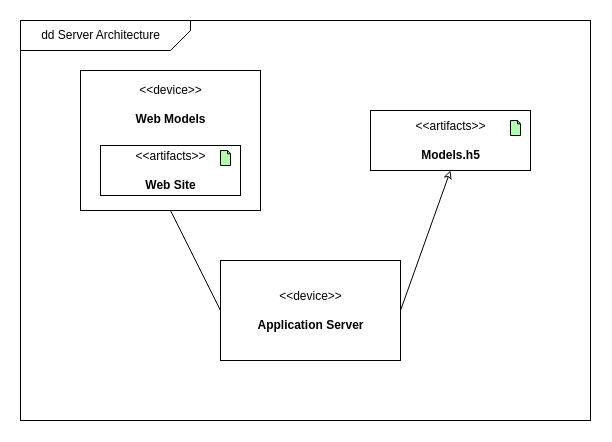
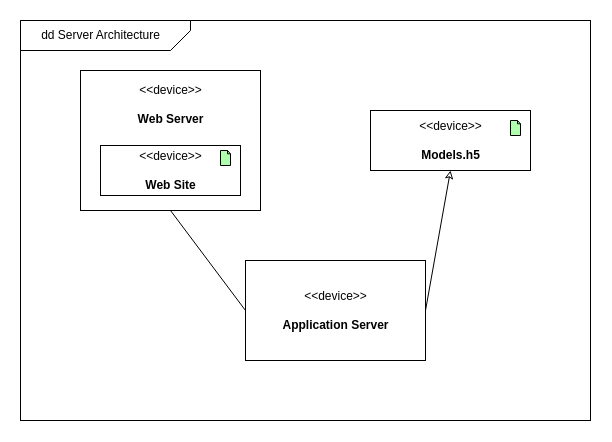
(171, 141) -> (171, 141)
(451, 141) -> (451, 141)
(171, 171) -> (171, 171)
(311, 311) -> (336, 311)
